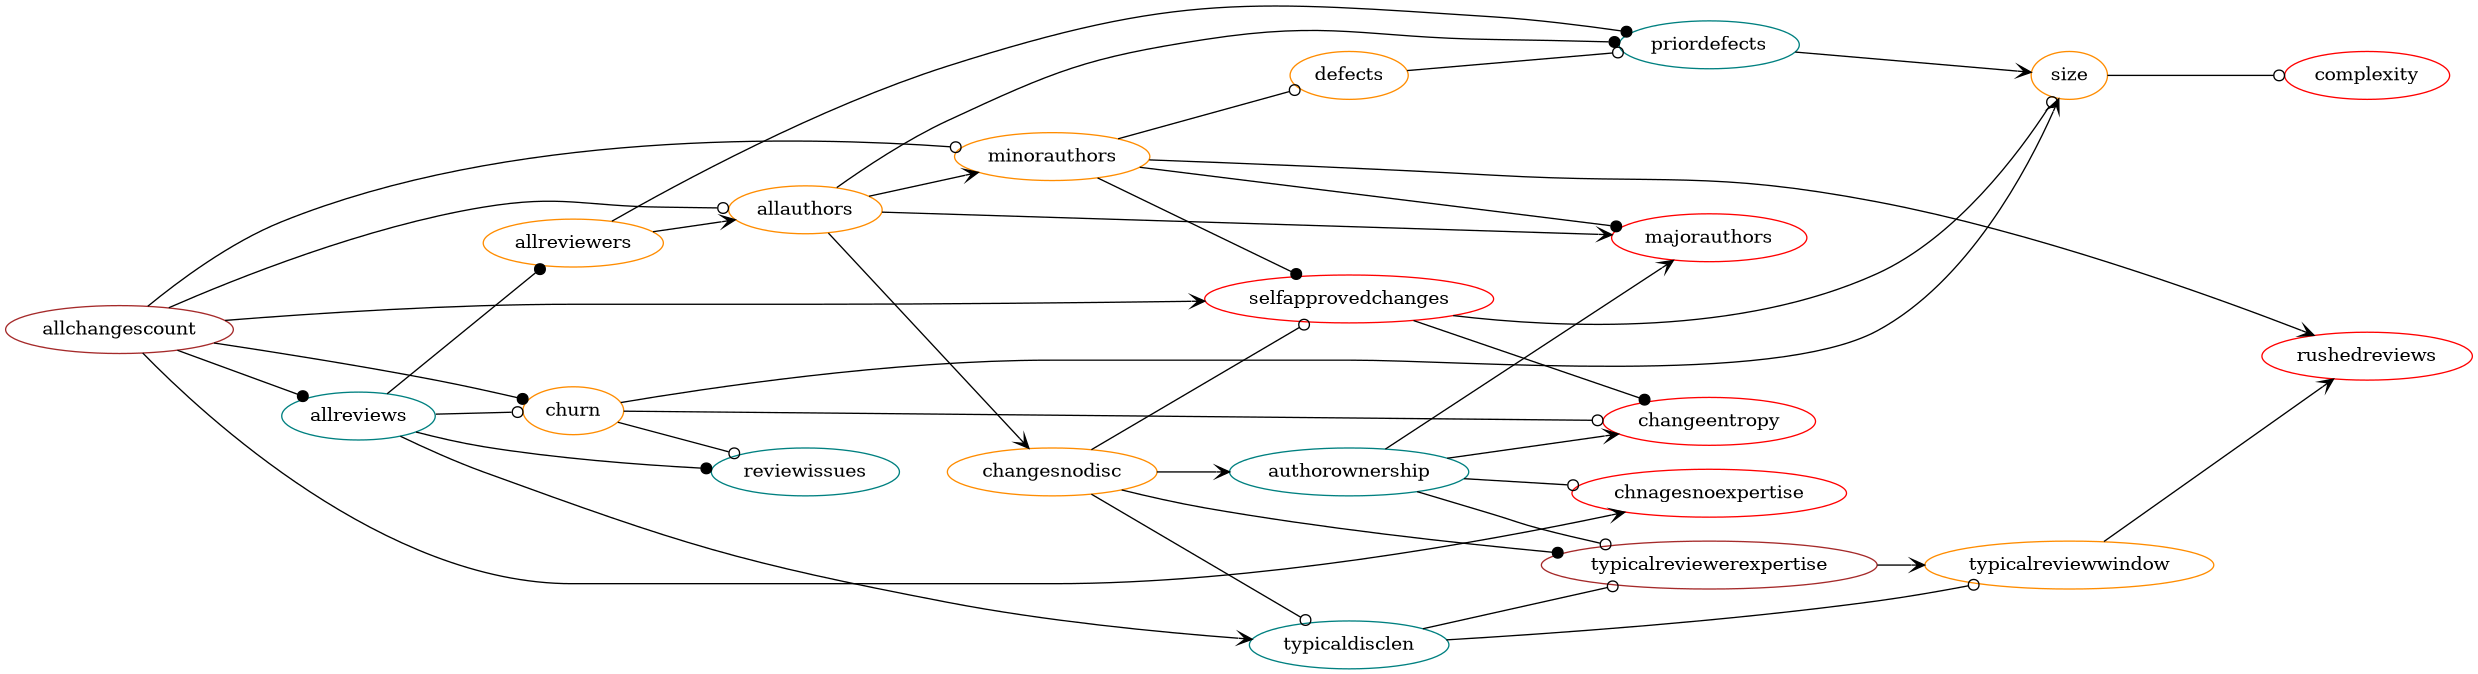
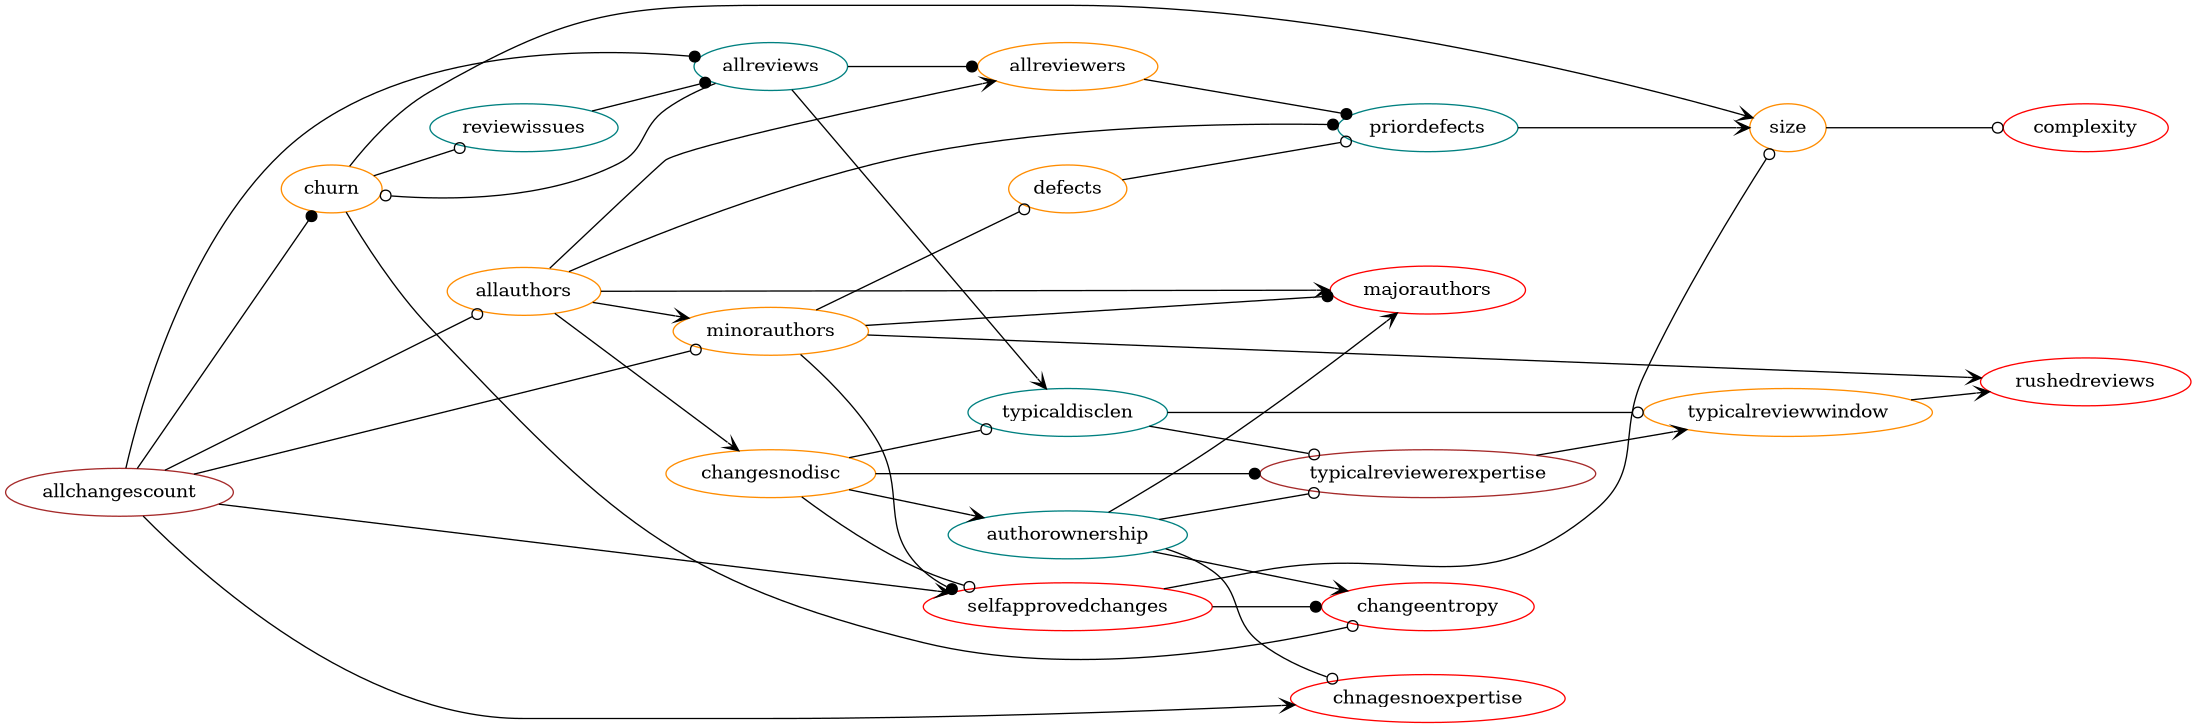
(687, 227) -> (746, 136)
(558, 457) -> (646, 98)
